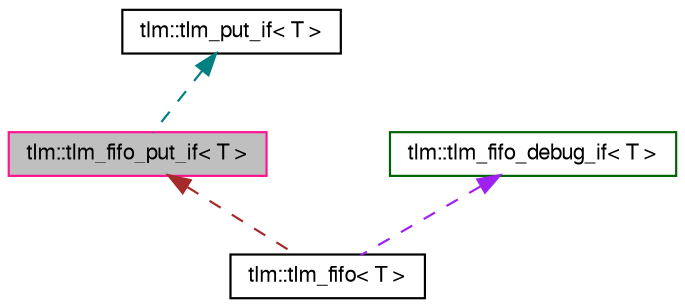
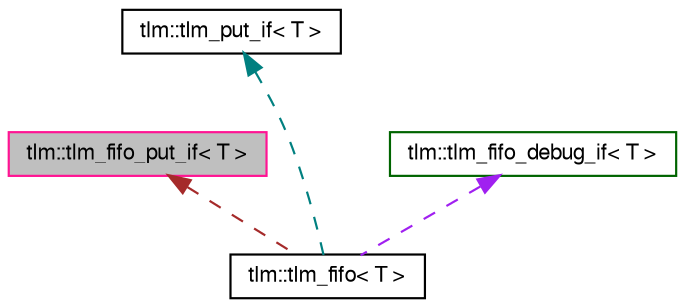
(178, 102) -> (297, 161)
